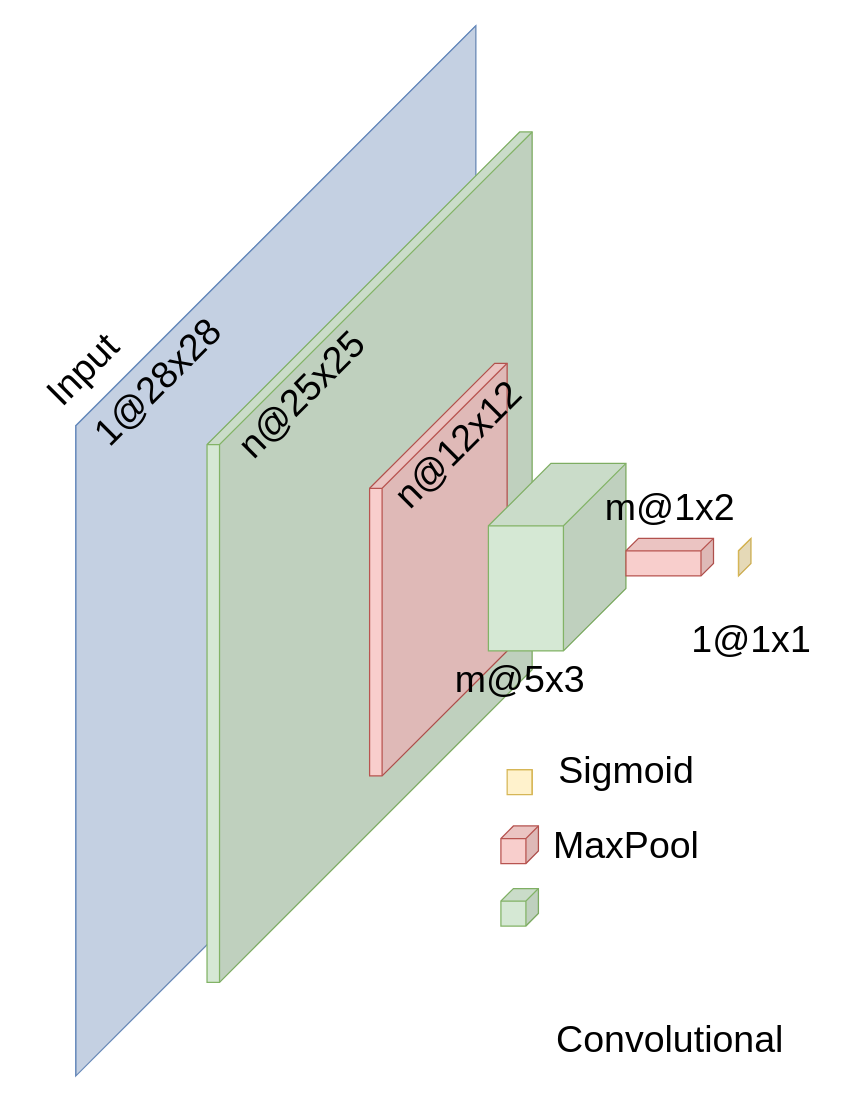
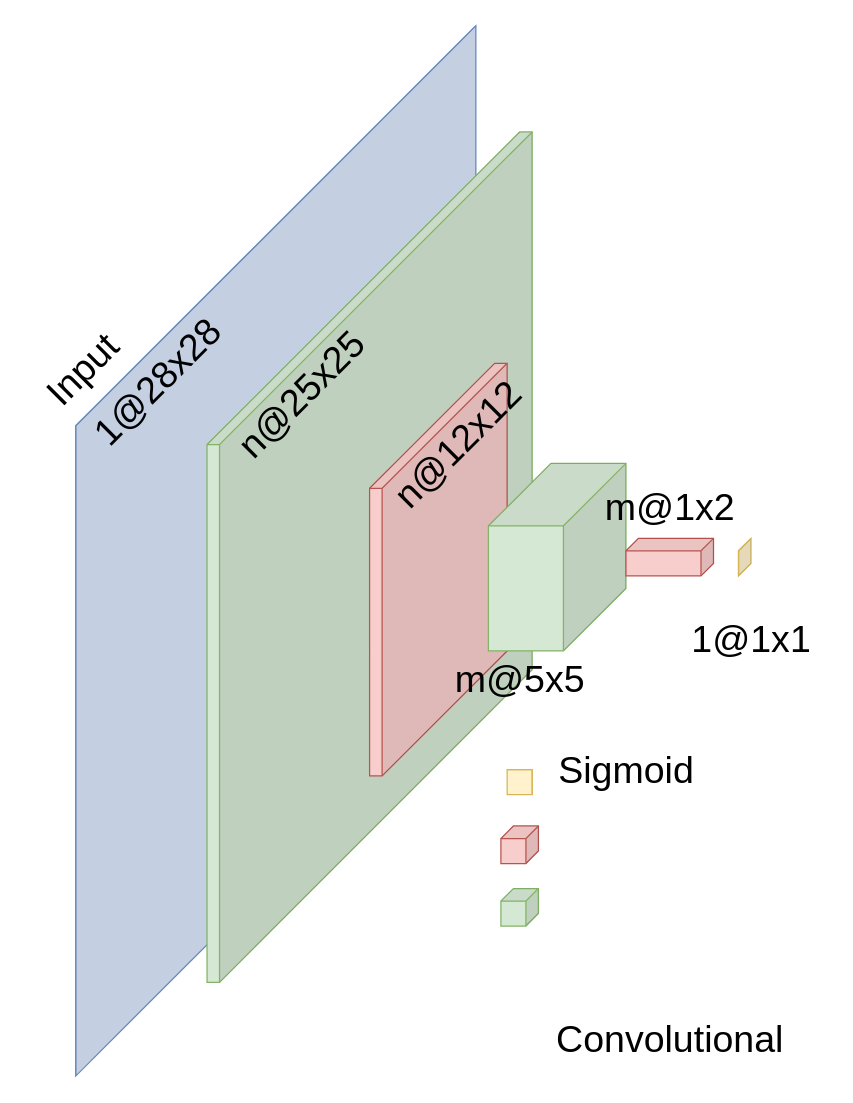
(520, 676) -> (520, 676)
(626, 844) -> none
